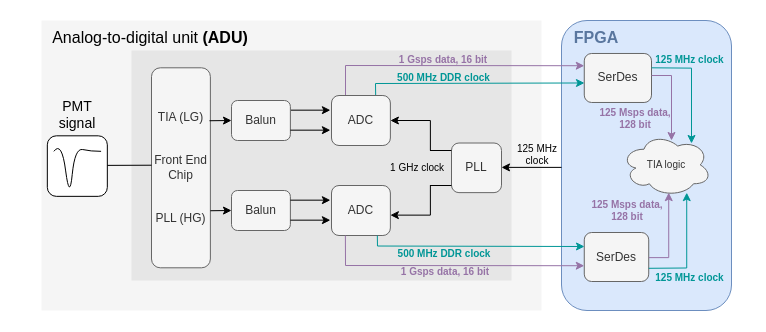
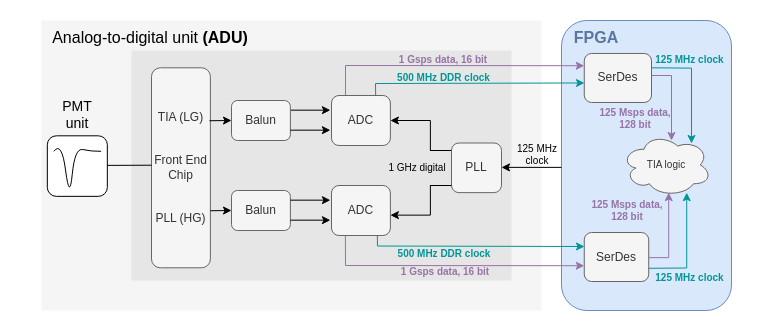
(78, 115) -> (78, 115)
(418, 168) -> (418, 168)
